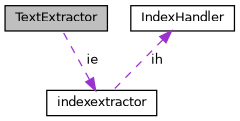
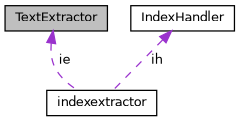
(76, 55) -> (57, 71)
